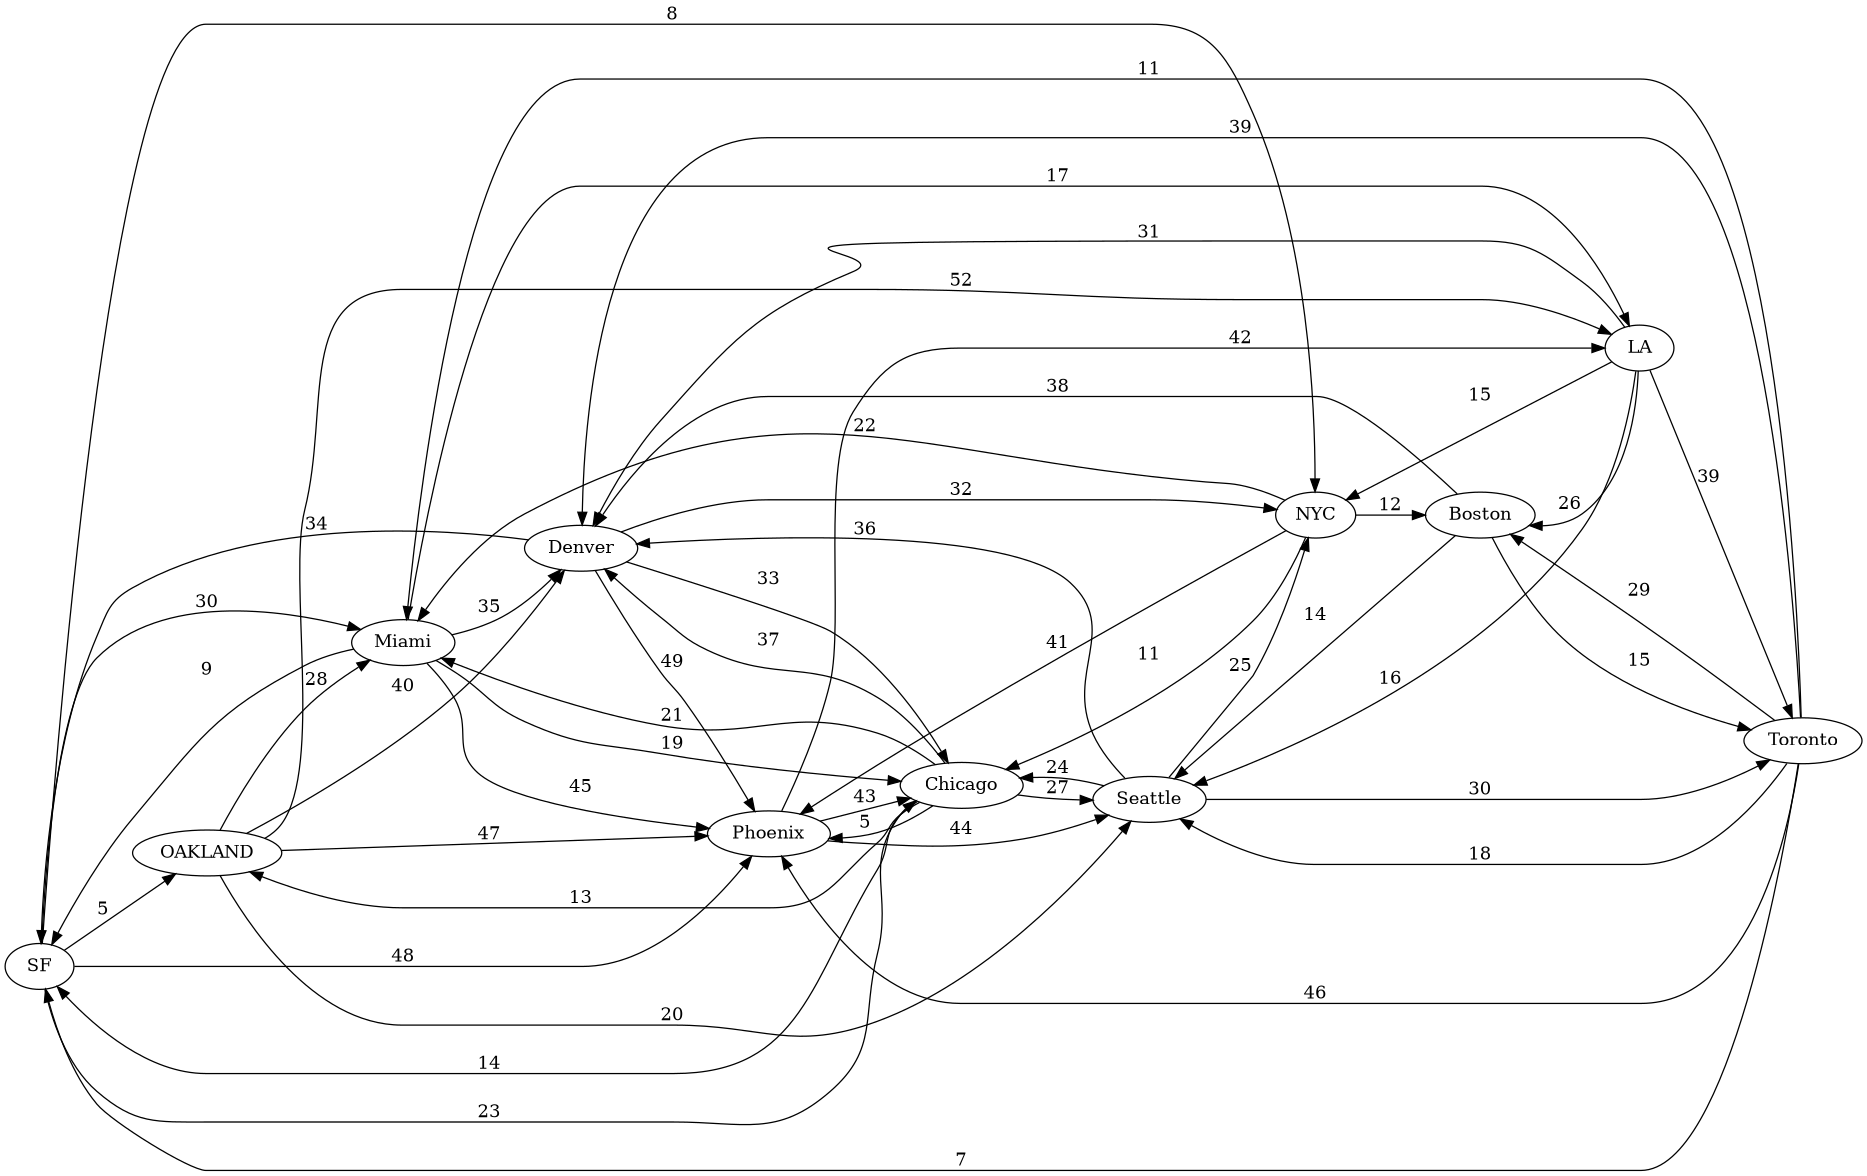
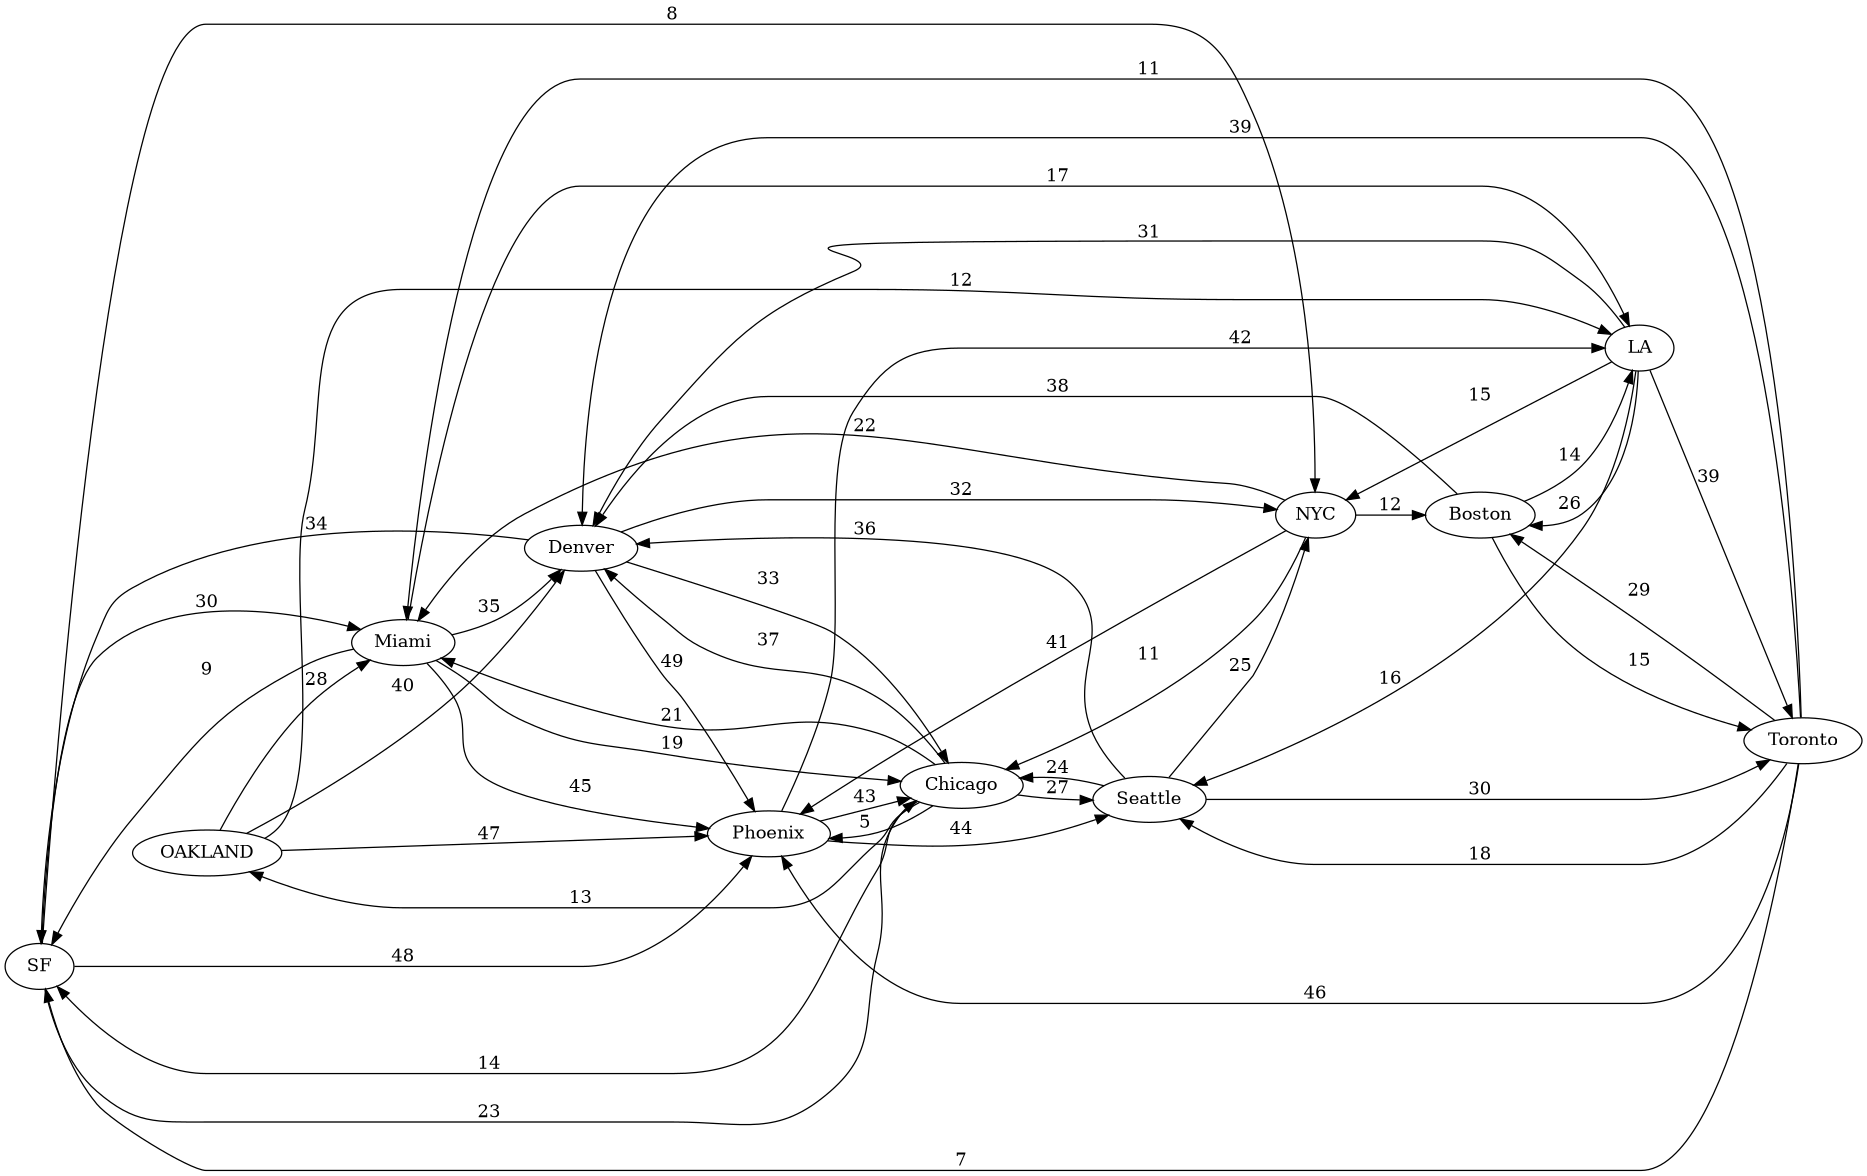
(962, 281) -> (962, 281)
(1320, 653) -> (1591, 455)
(115, 916) -> none
(675, 1025) -> none
